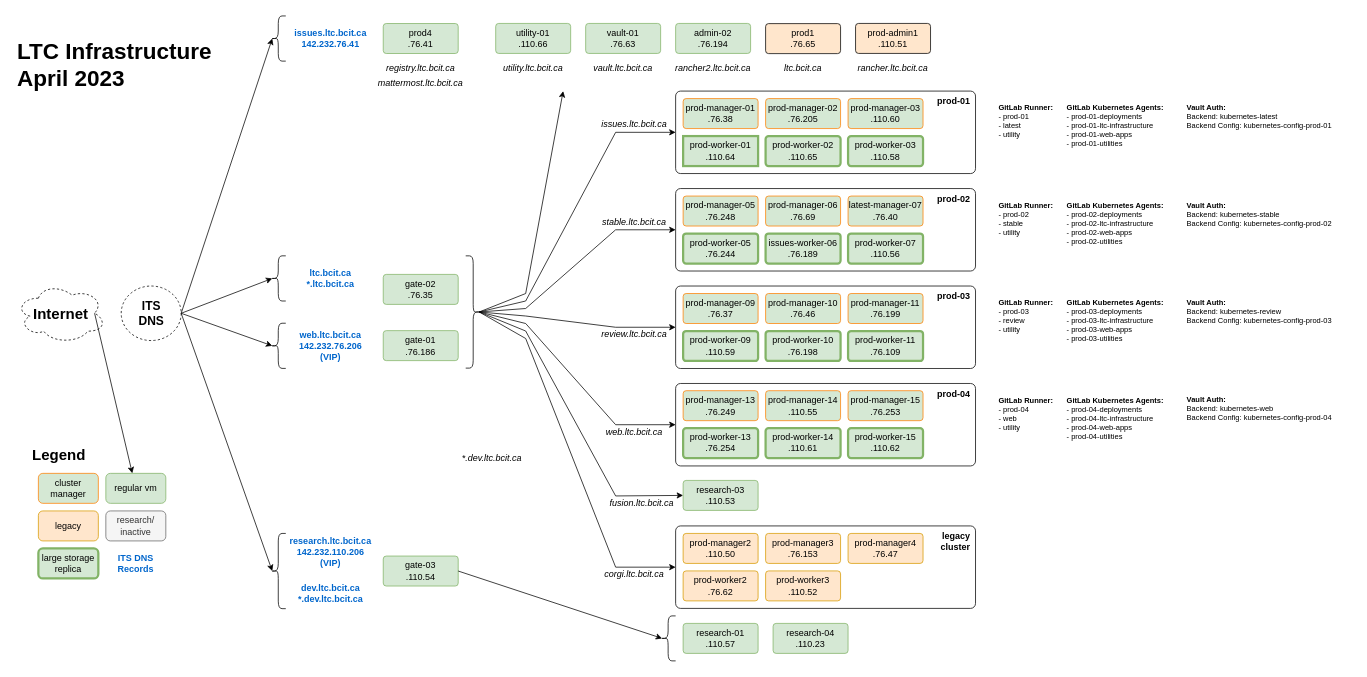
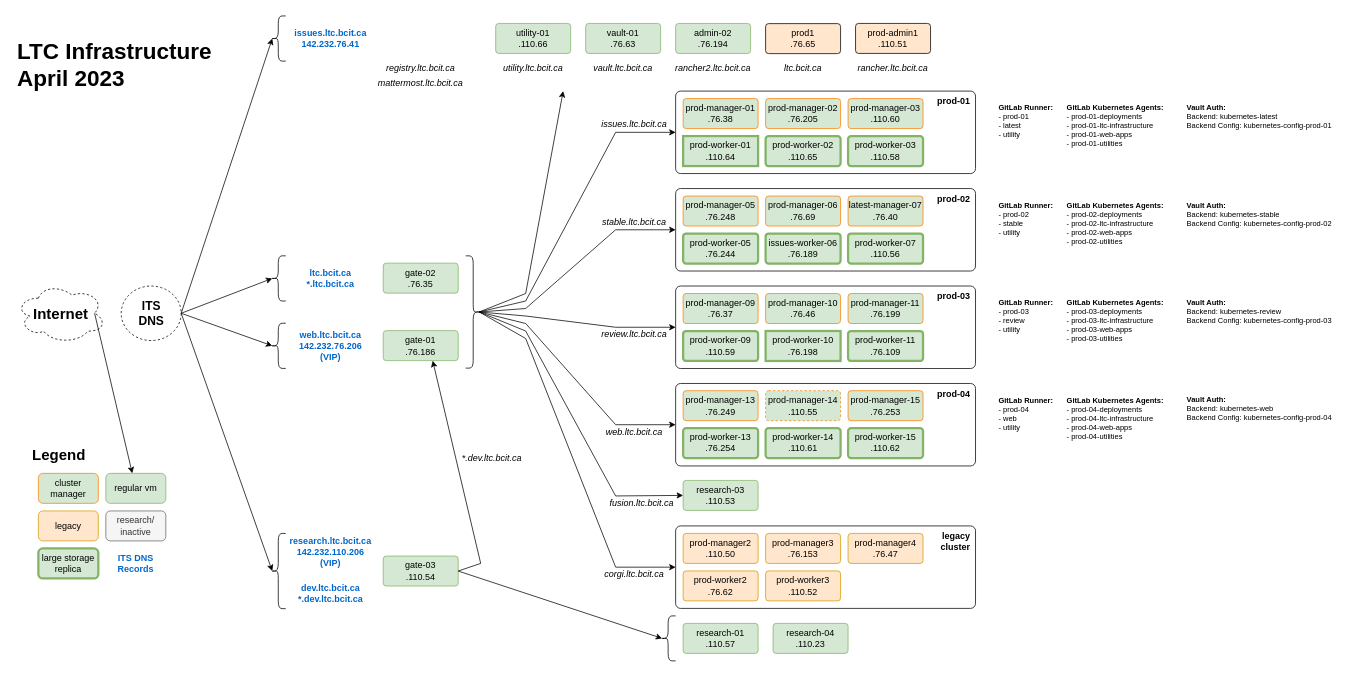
(420, 39) -> none
(420, 290) -> (420, 278)
(803, 346) -> (803, 346)
(803, 406) -> (803, 406)
none -> (459, 475)
